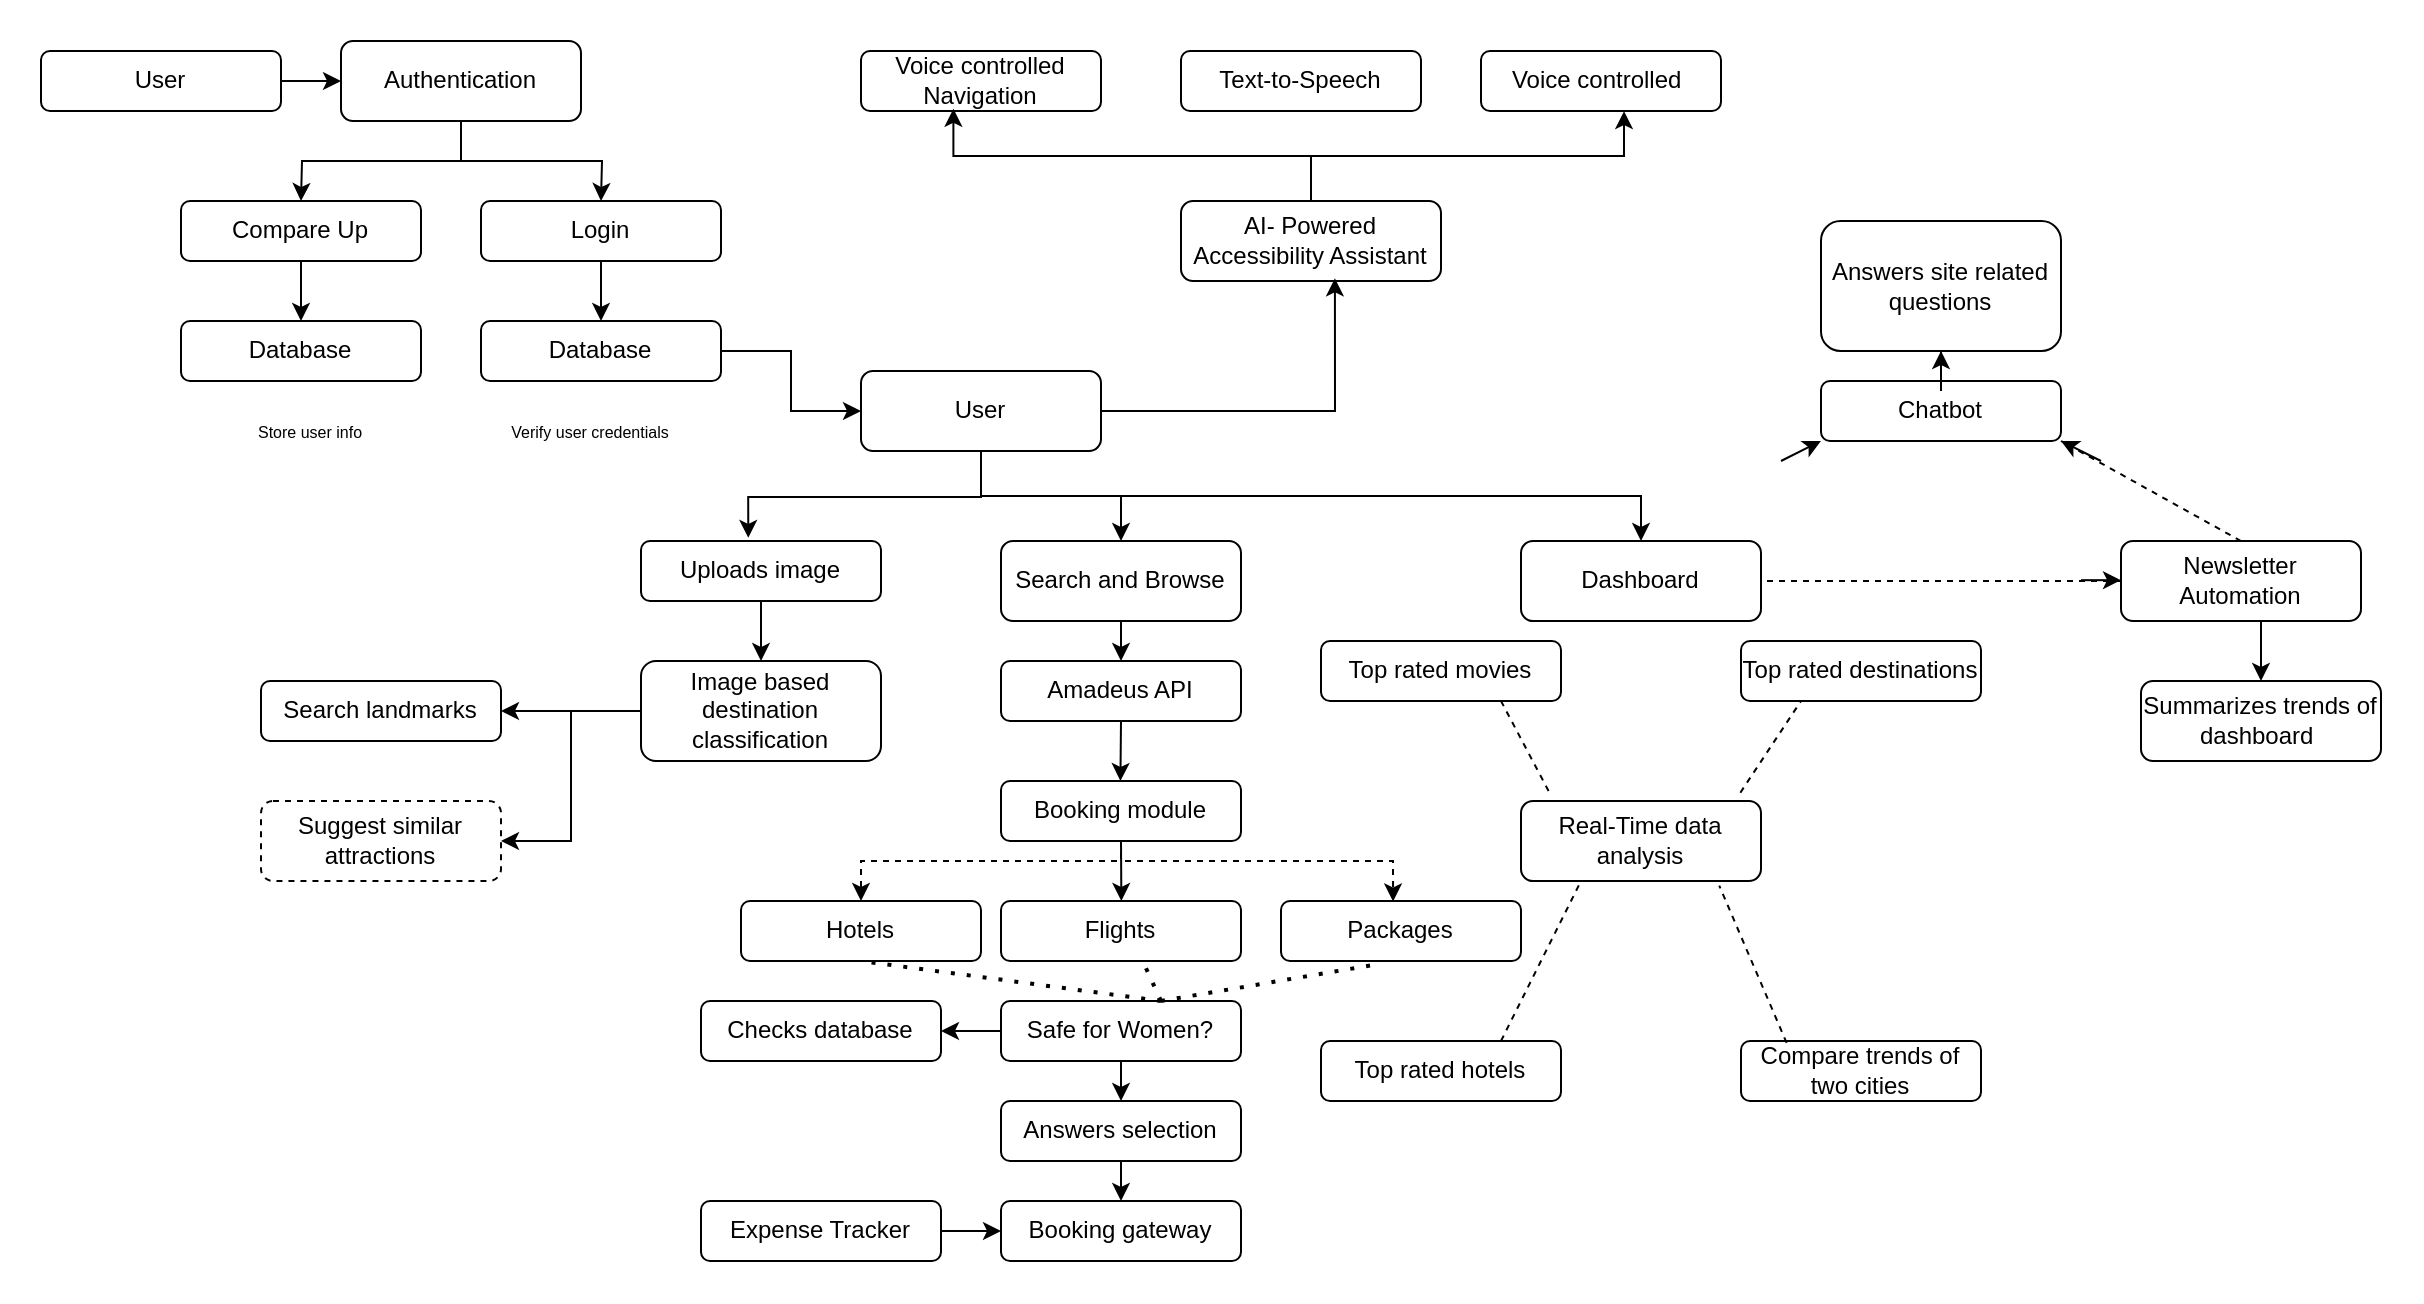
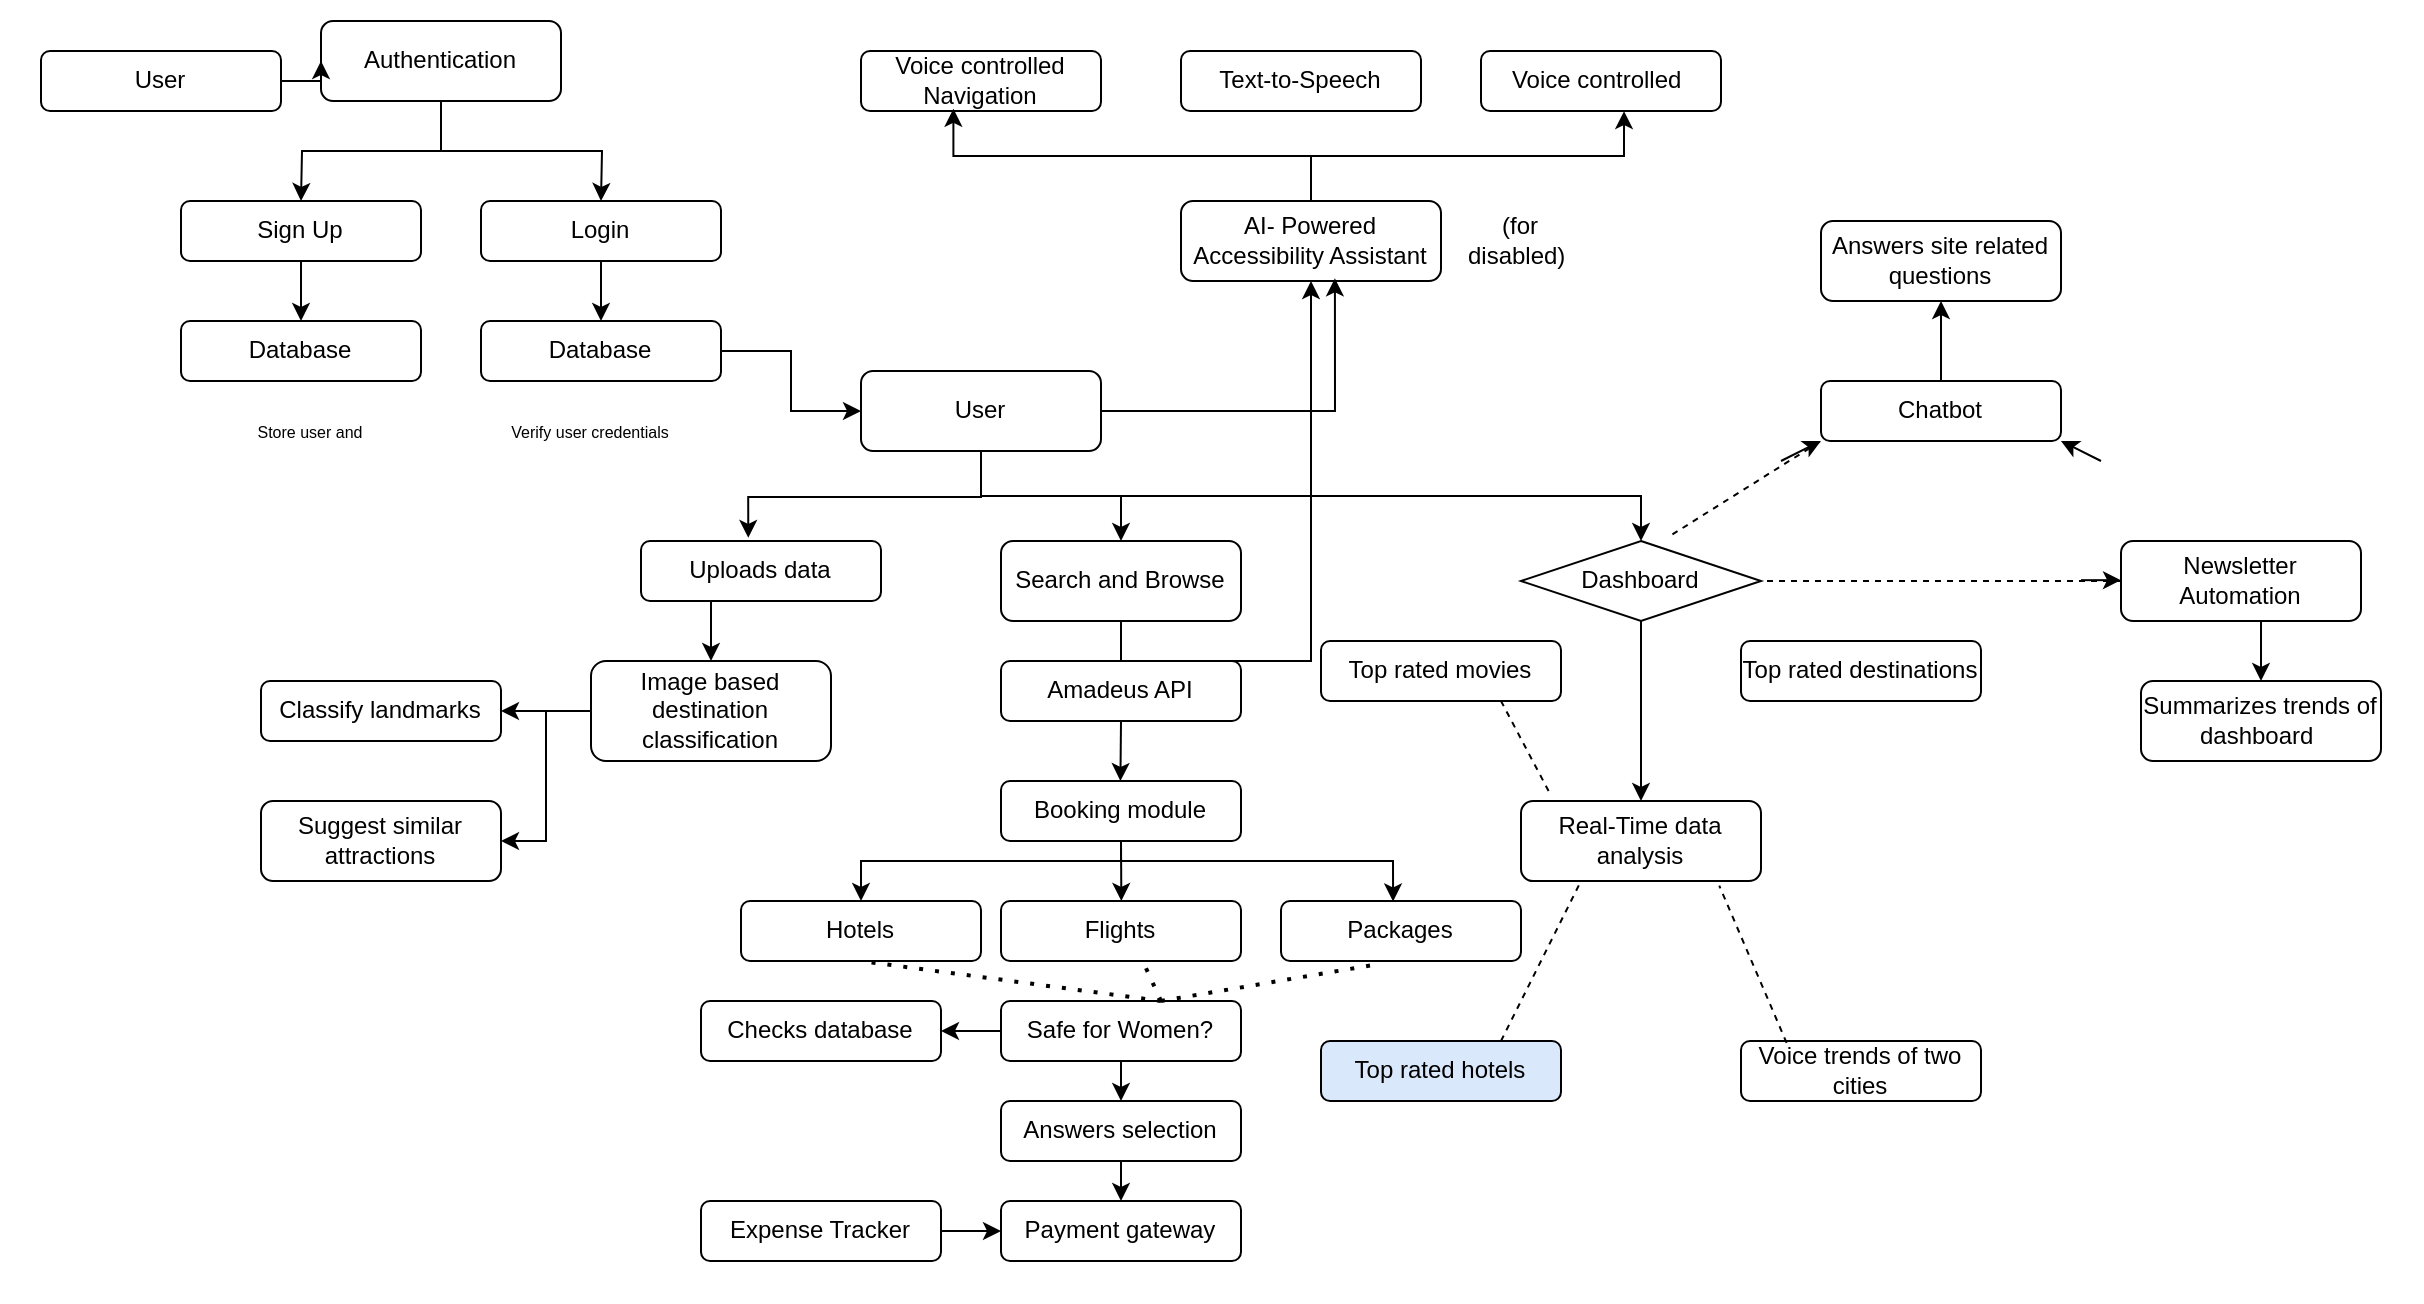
(461, 81) -> (441, 61)
(301, 231) -> (301, 231)
none -> (1521, 241)
(1941, 286) -> (1941, 261)
(311, 431) -> (311, 431)
none -> (1734, 496)
(2171, 502) -> none
(761, 571) -> (761, 571)
(1641, 581) -> (1641, 581)
(1121, 646) -> (1311, 517)
none -> (1641, 704)
(381, 711) -> (381, 711)
(761, 711) -> (711, 711)
(1770, 747) -> none
(381, 841) -> (381, 841)
(979, 861) -> (979, 861)
(1269, 861) -> (1269, 861)
(1441, 1071) -> (1441, 1071)
(1861, 1071) -> (1861, 1071)
(1121, 1231) -> (1121, 1231)
